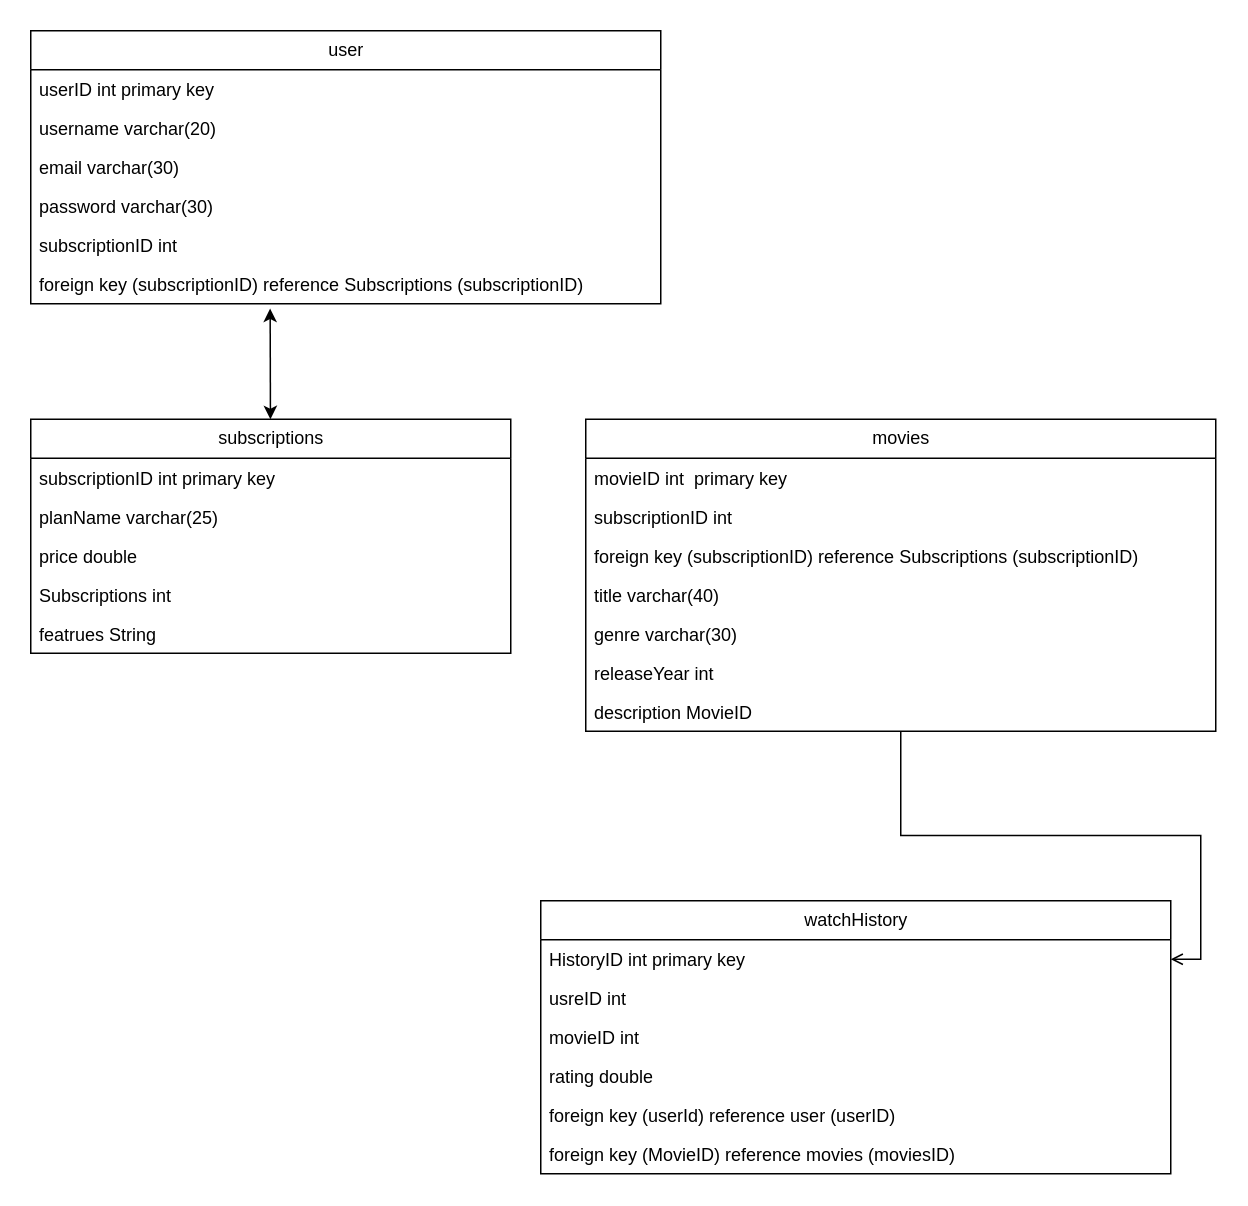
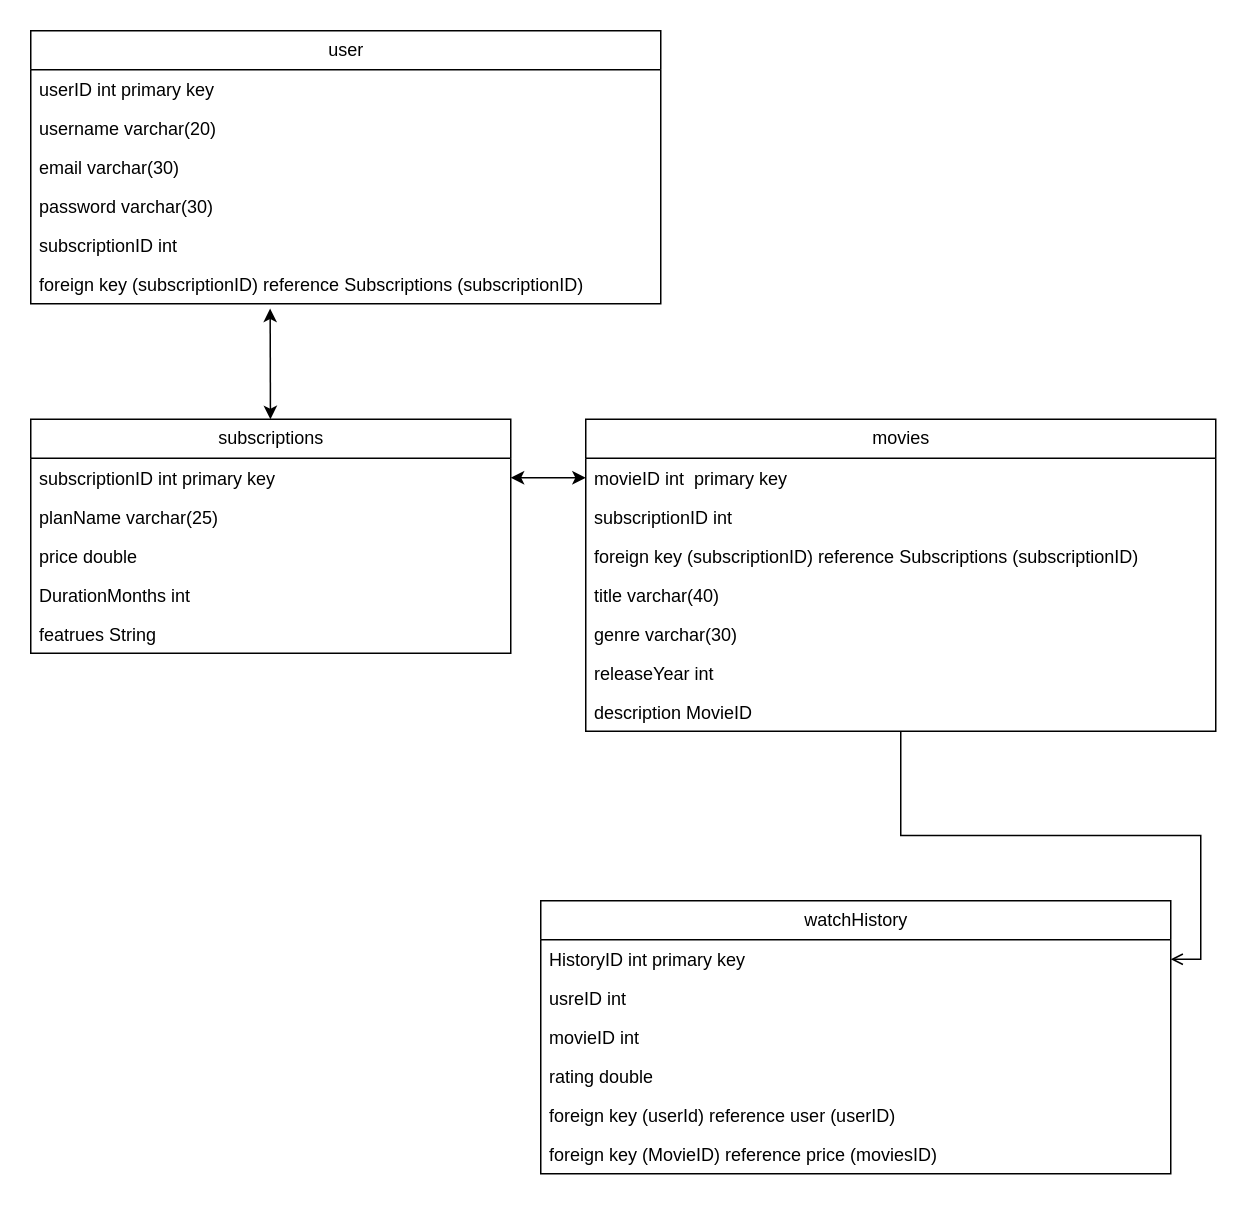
none -> (548, 478)
(116, 597) -> (123, 597)
(776, 1156) -> (771, 1156)
